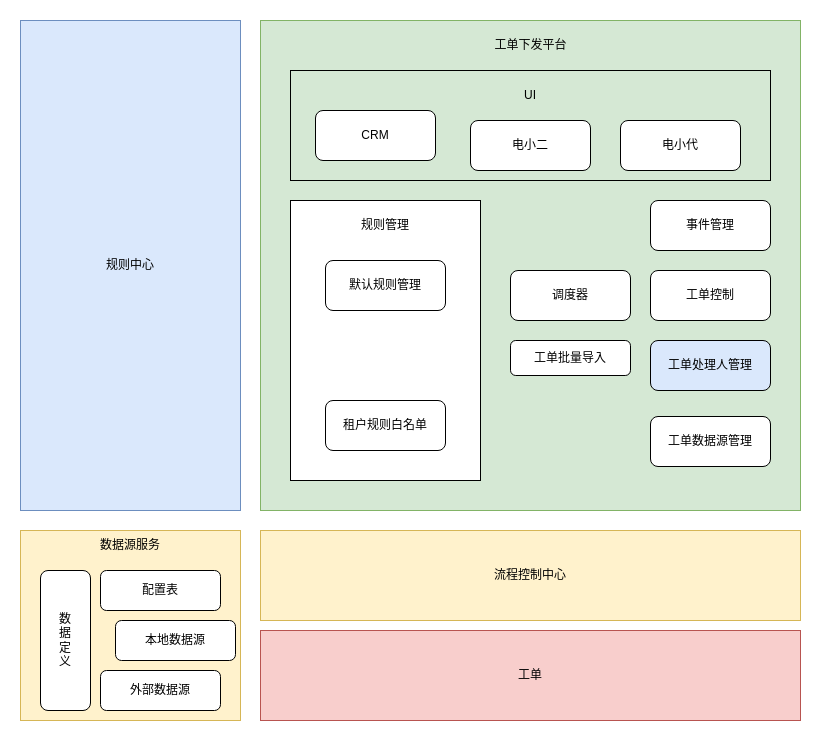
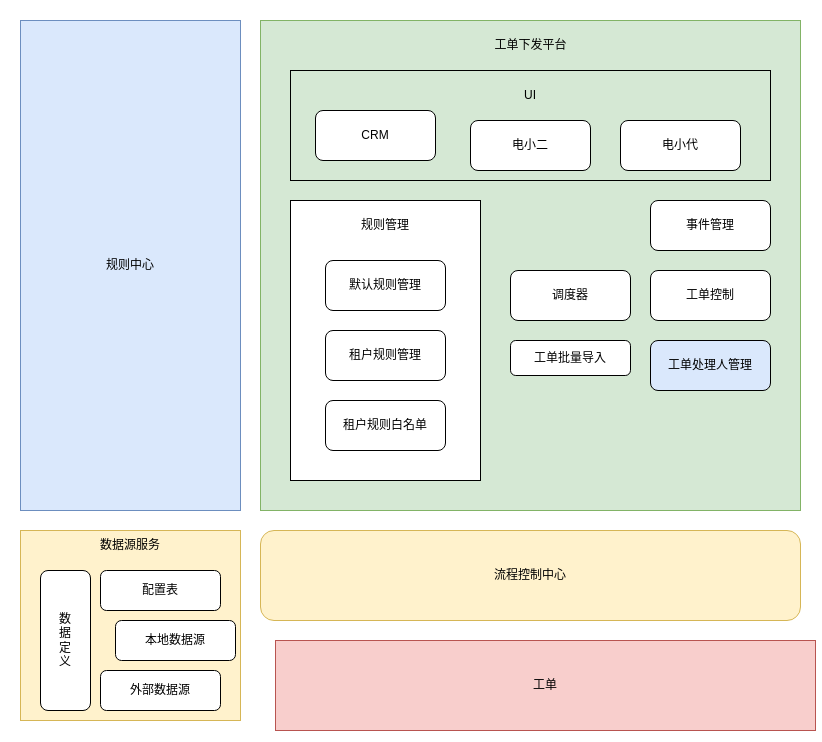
none -> (386, 356)
(711, 442) -> none
(531, 576) -> (531, 576)
(531, 676) -> (546, 686)
